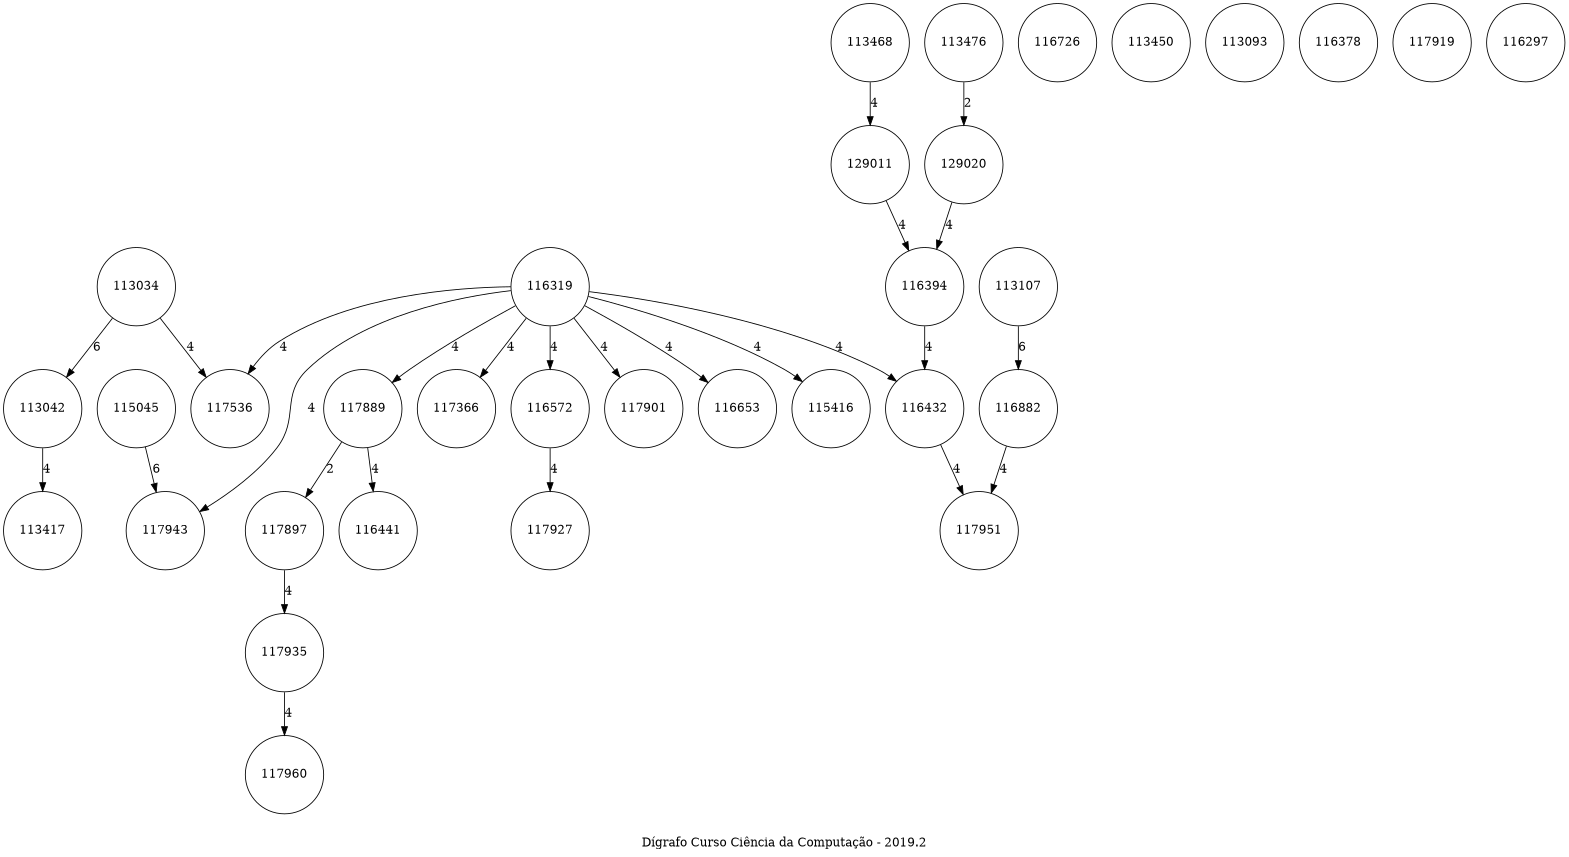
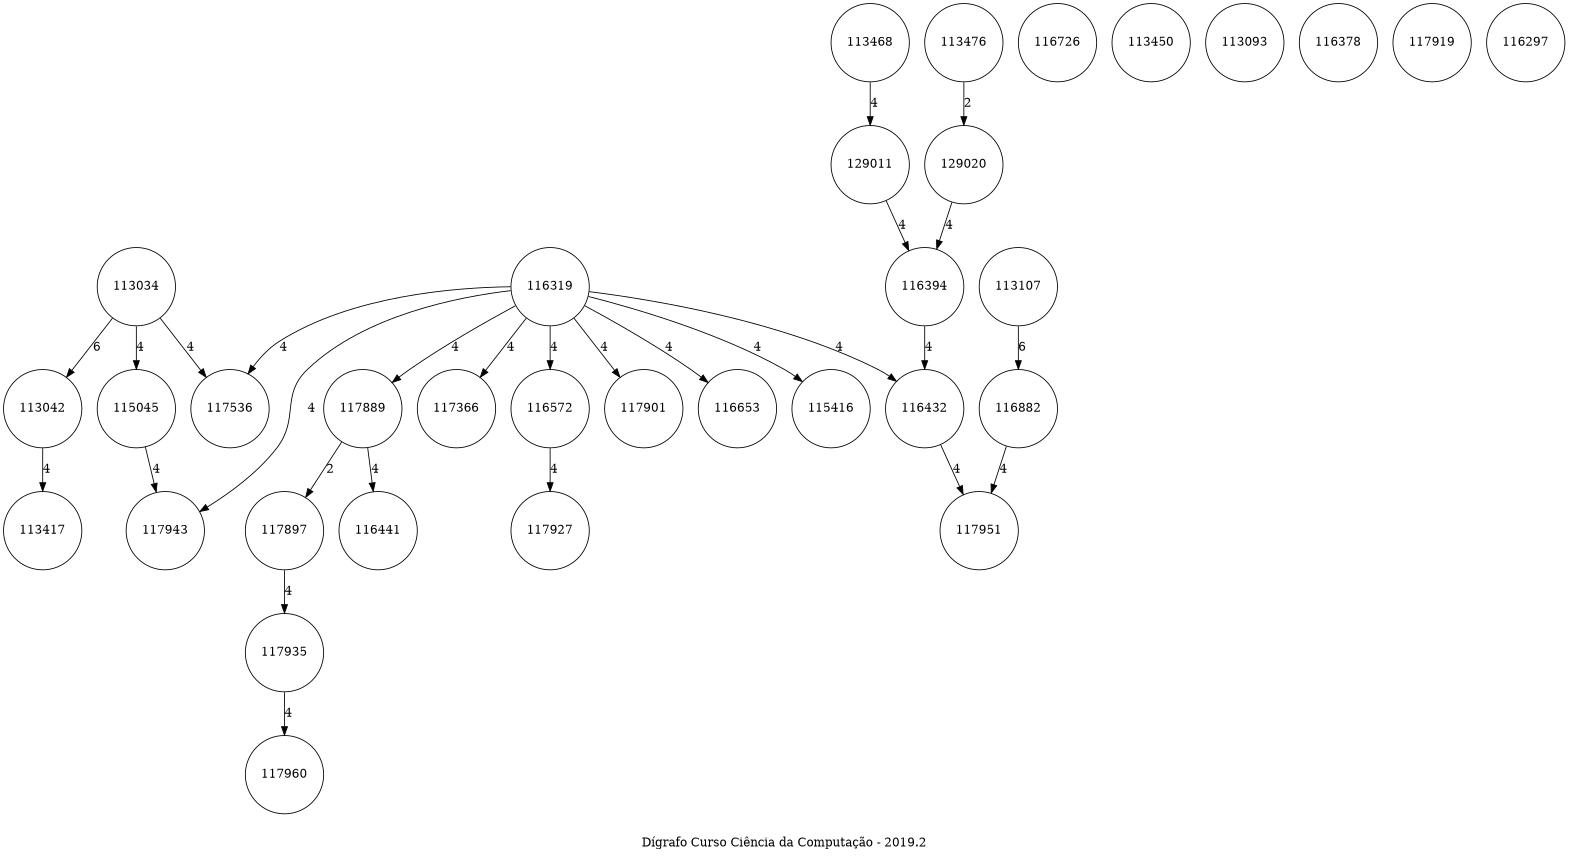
none -> (136, 343)
(157, 470) -> (157, 470)
